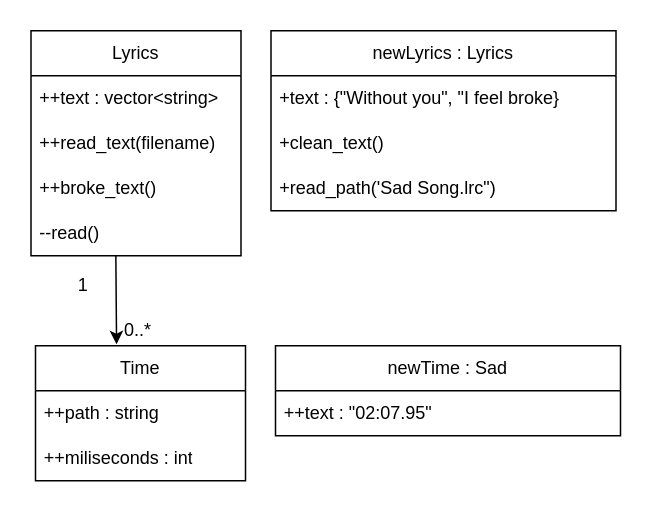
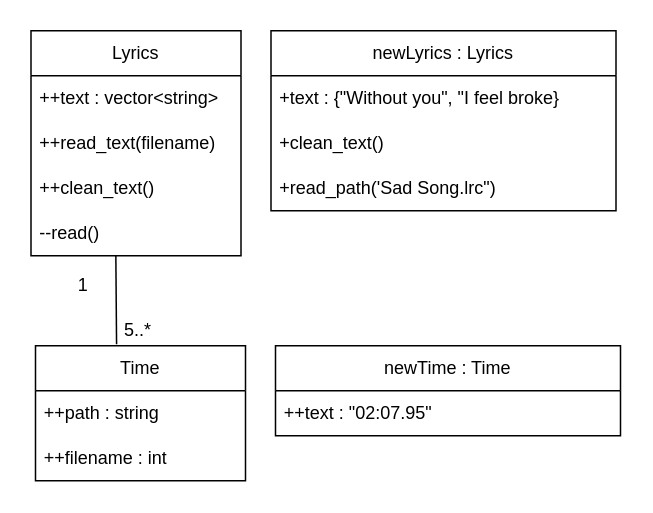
(110, 188) -> (108, 188)
(138, 331) -> (138, 331)
(116, 333) -> (116, 337)
(448, 368) -> (448, 368)
(124, 458) -> (111, 458)
